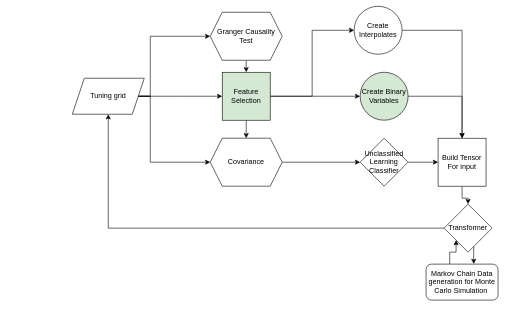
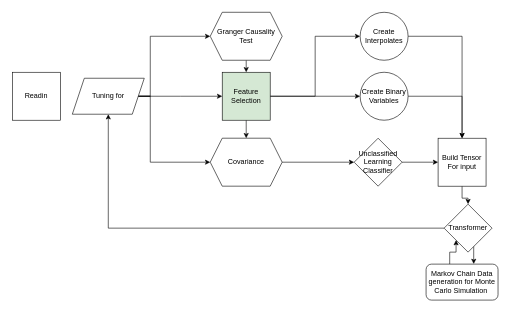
(378, 30) -> (384, 36)
none -> (36, 96)
(108, 96) -> (108, 96)
(384, 96) -> (384, 96)
(384, 162) -> (378, 162)
